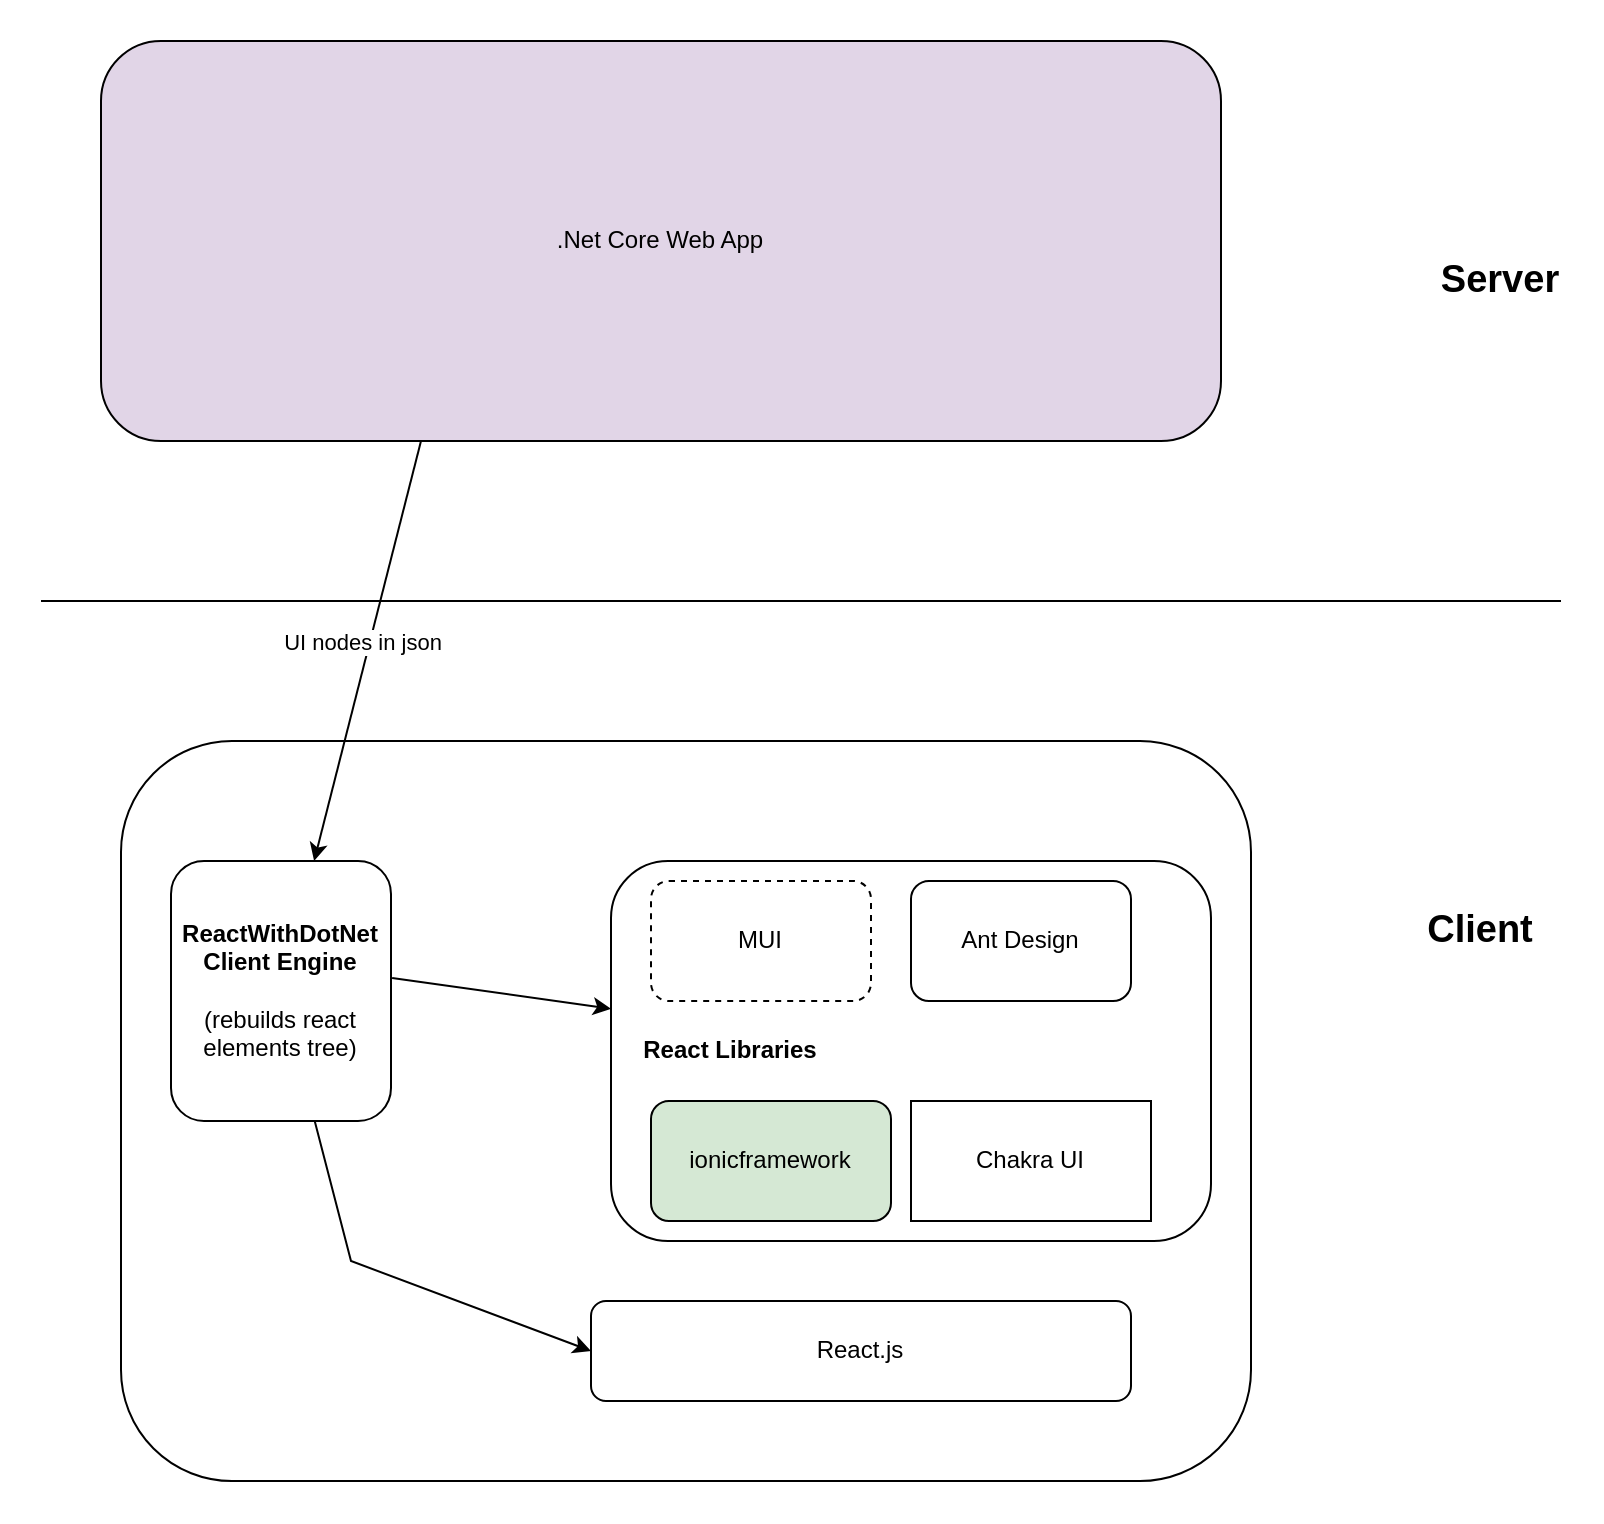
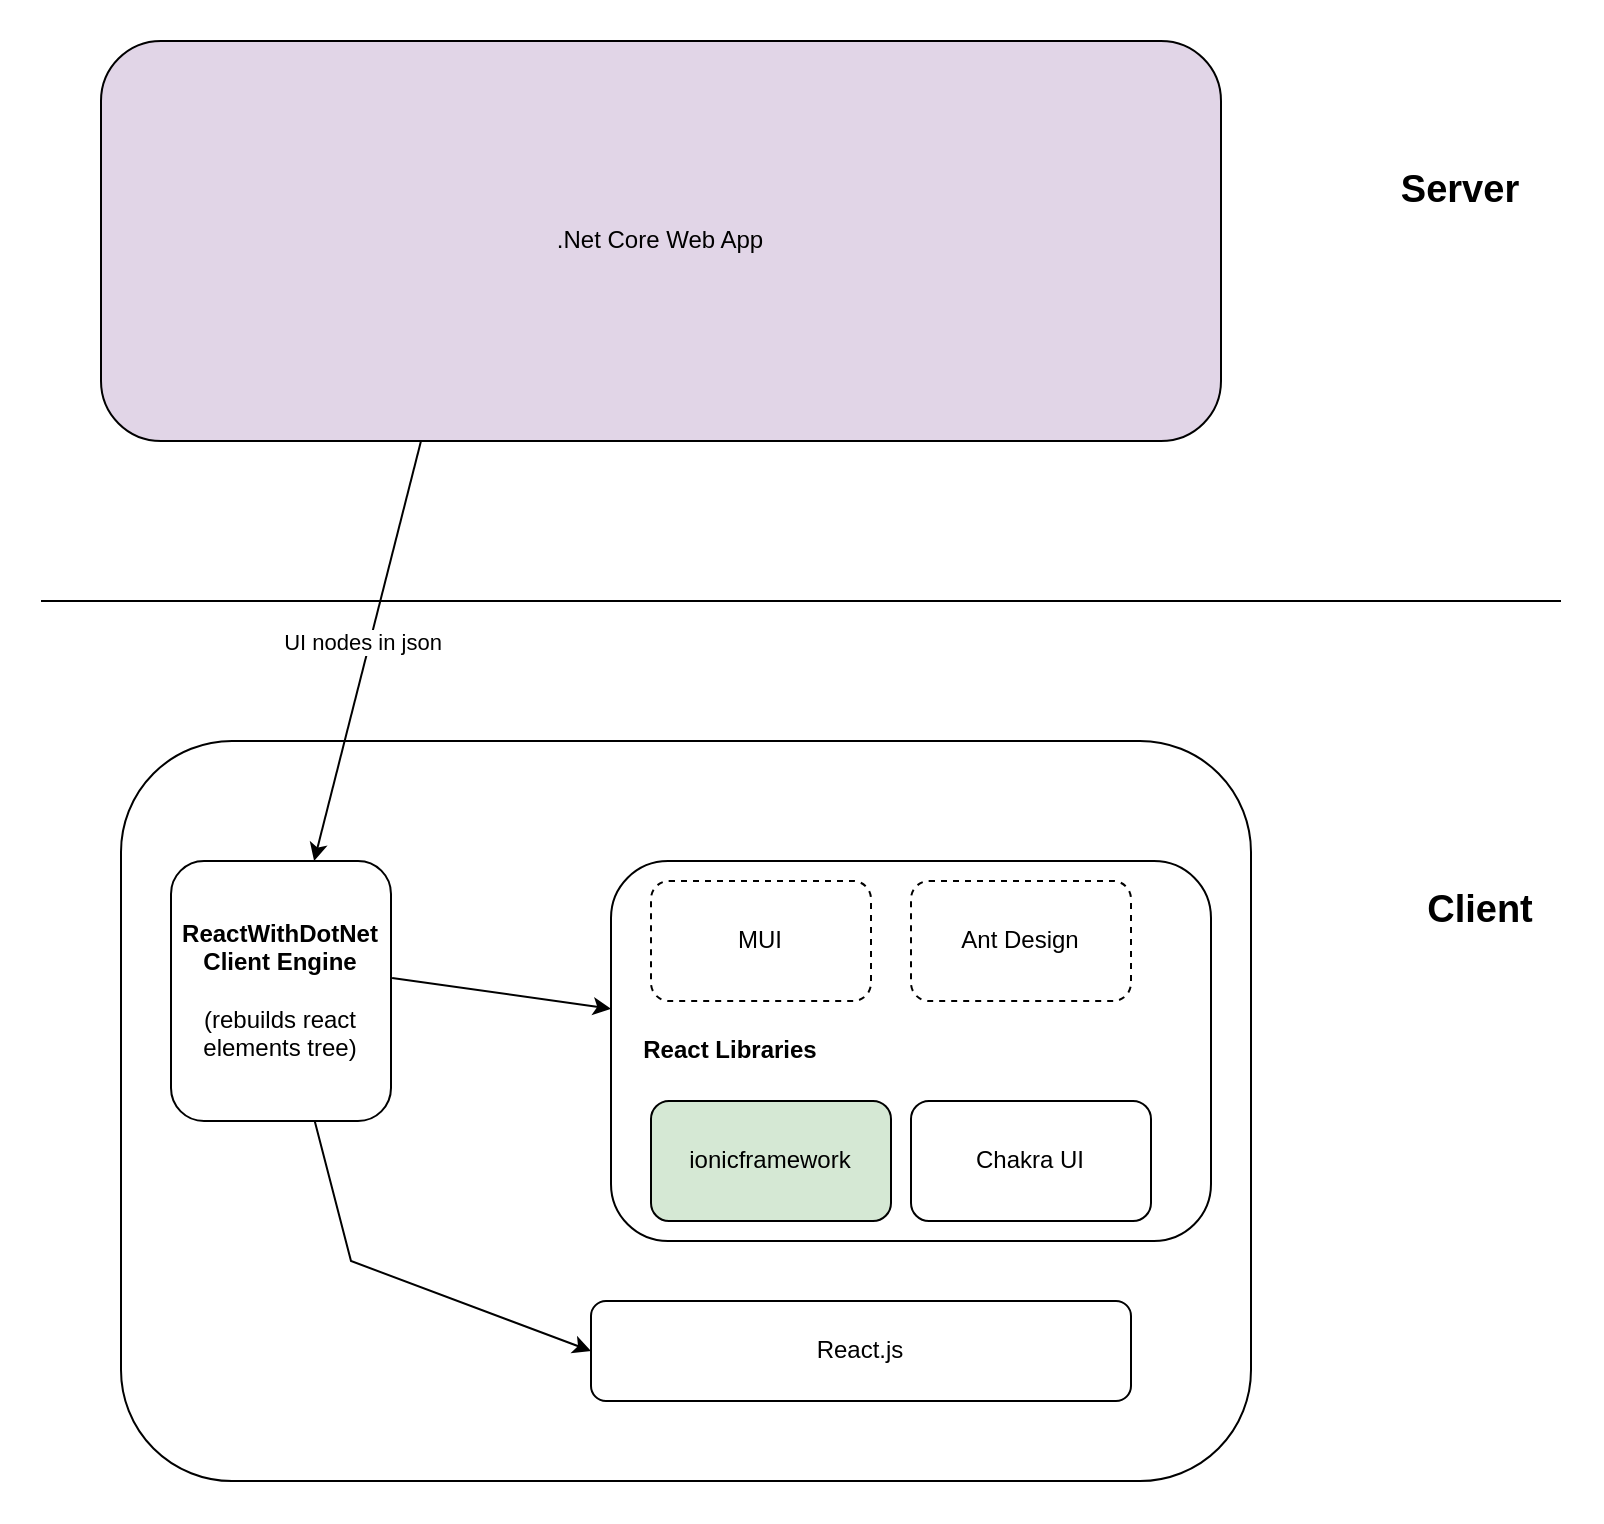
(1501, 281) -> (1461, 191)
(1481, 931) -> (1481, 911)
(1021, 941) -> (1021, 941)
(1031, 1161) -> (1031, 1161)
